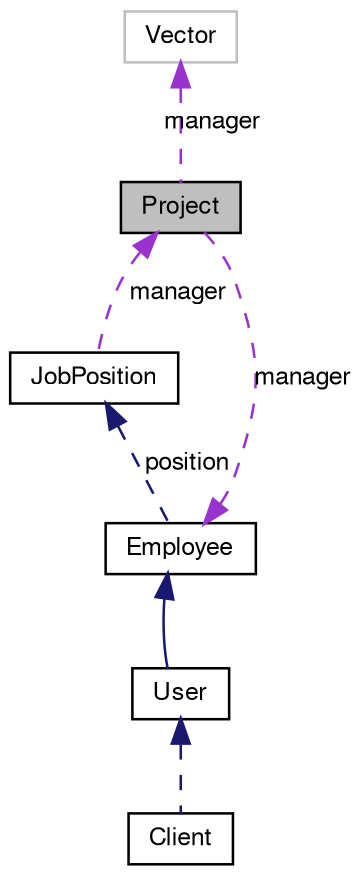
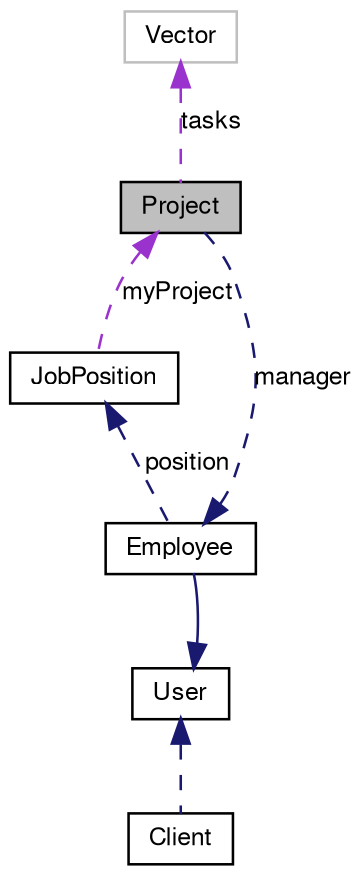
(213, 122) -> (213, 122)
(178, 293) -> (178, 293)
(255, 365) -> (255, 365)
(164, 634) -> (198, 608)
